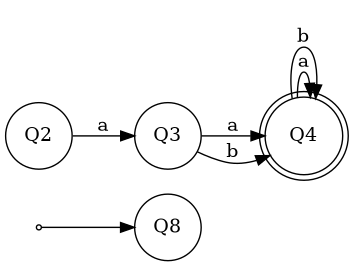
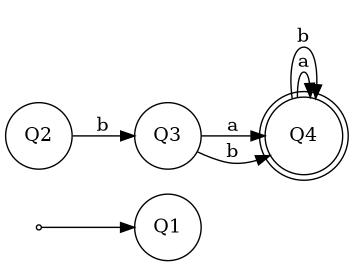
(103, 126) -> (103, 126)
(168, 227) -> (168, 227)
